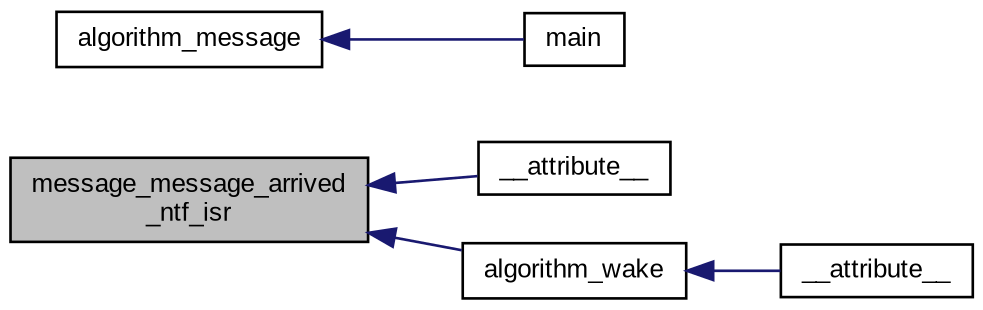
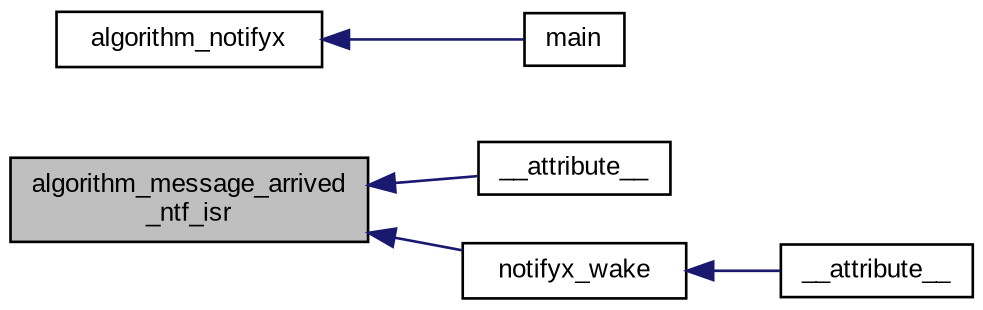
(189, 39) -> (189, 39)
(189, 200) -> (189, 200)
(574, 271) -> (574, 271)
